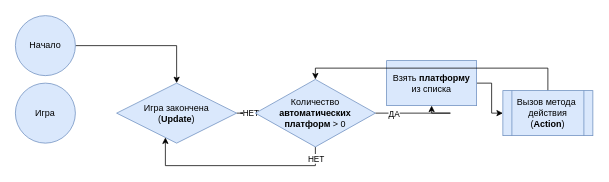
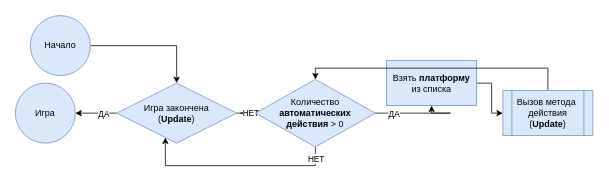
(45, 45) -> (60, 45)
none -> (104, 113)
(315, 113) -> (315, 113)
(548, 113) -> (548, 113)
